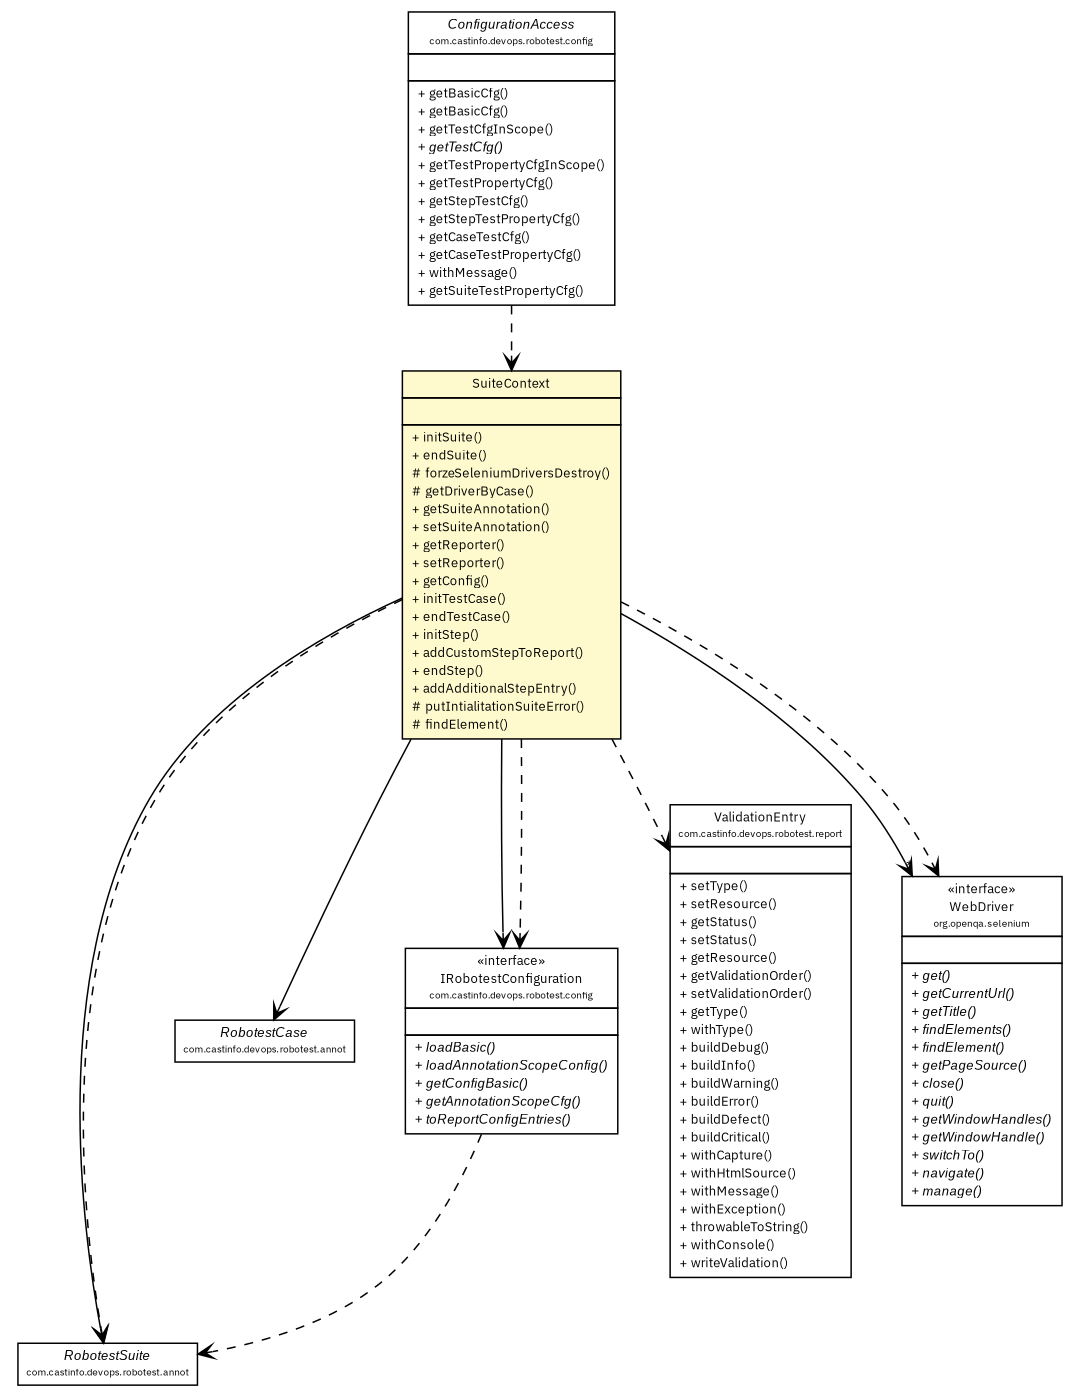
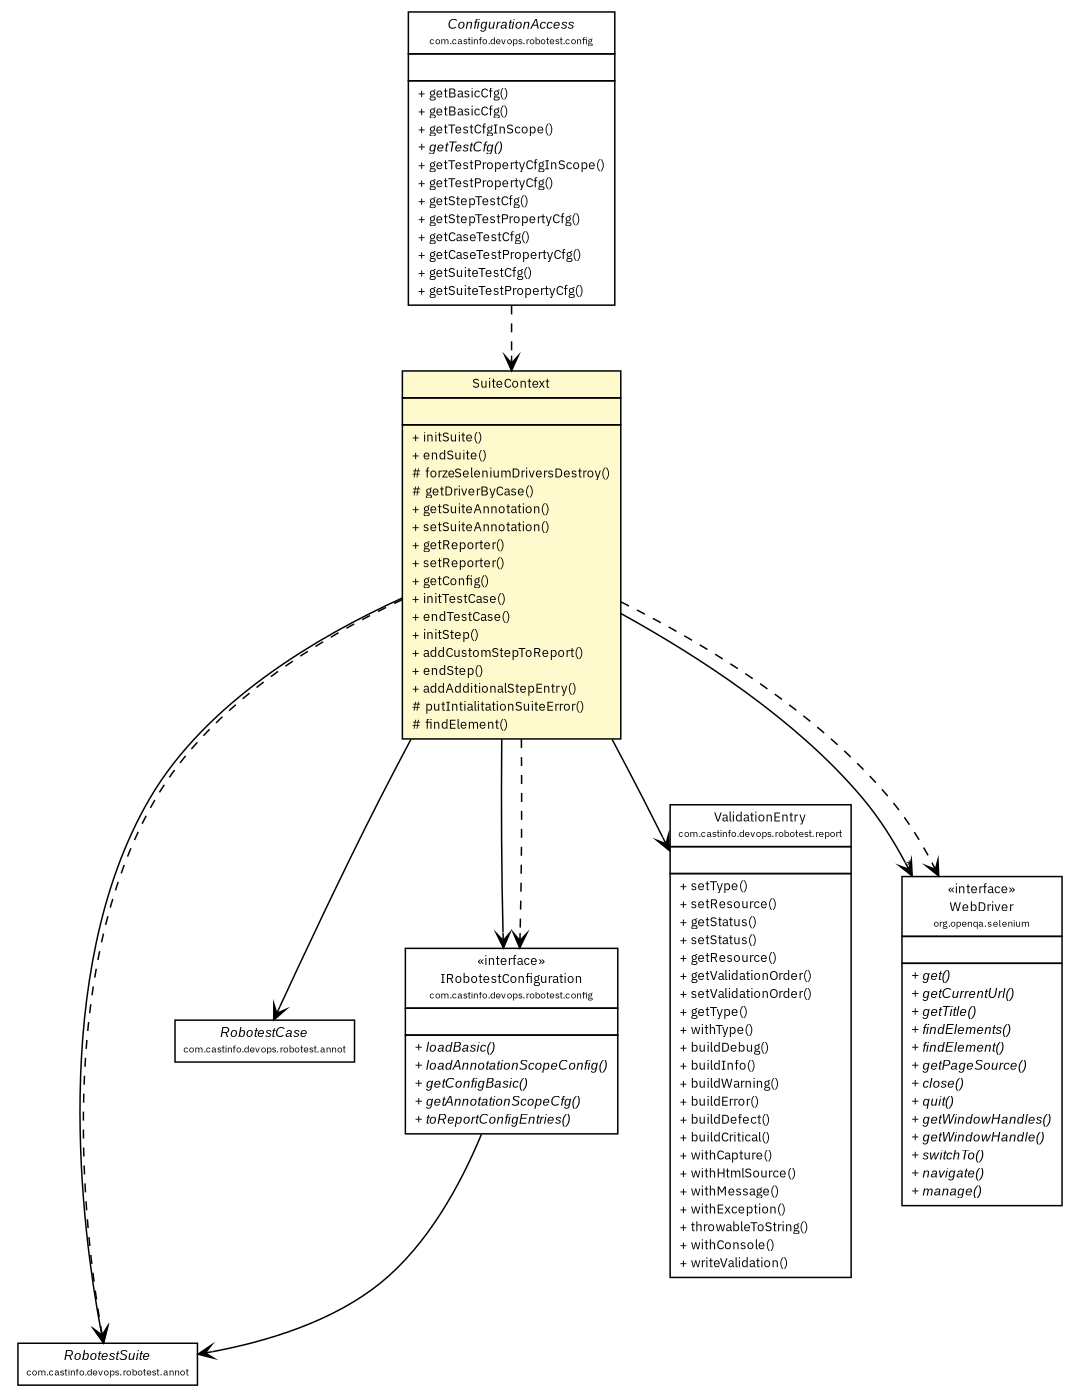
(468, 273) -> (476, 273)
(638, 788) -> (638, 788)
(380, 1283) -> (380, 1283)
